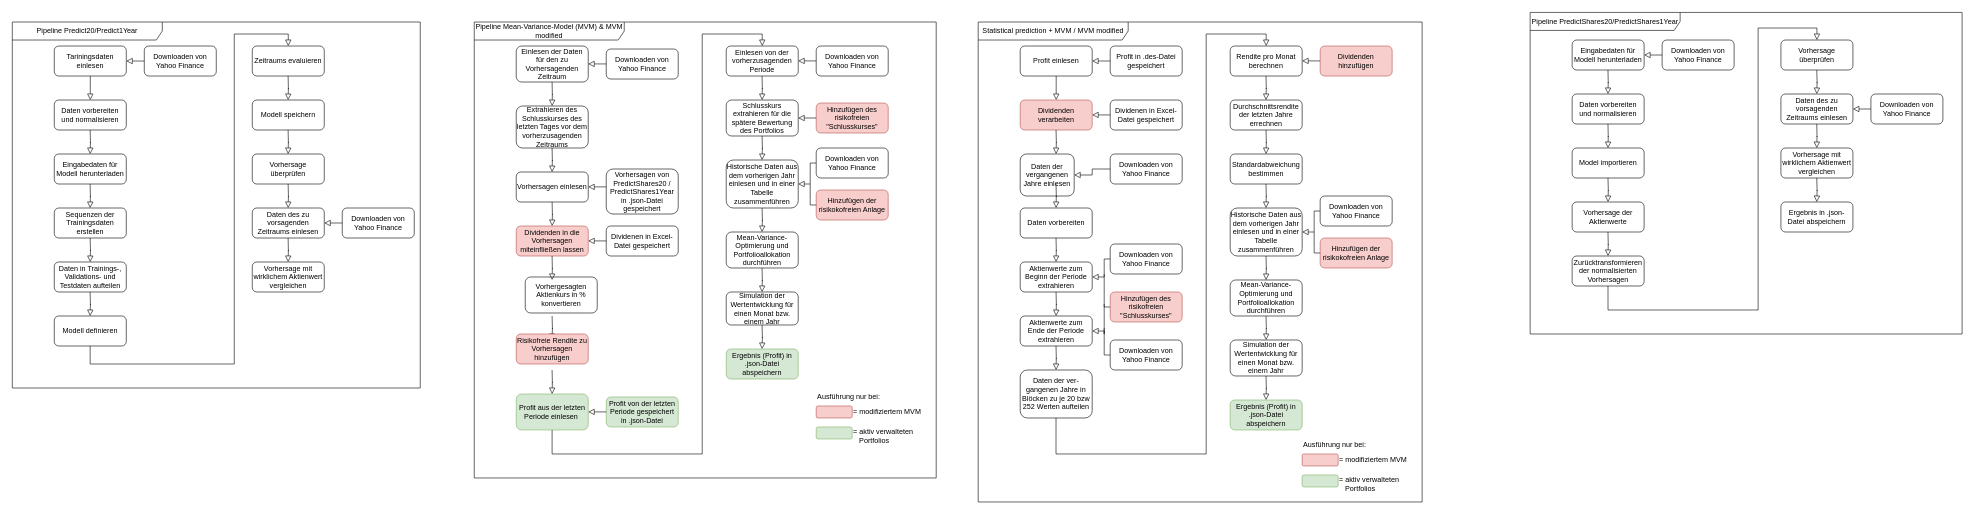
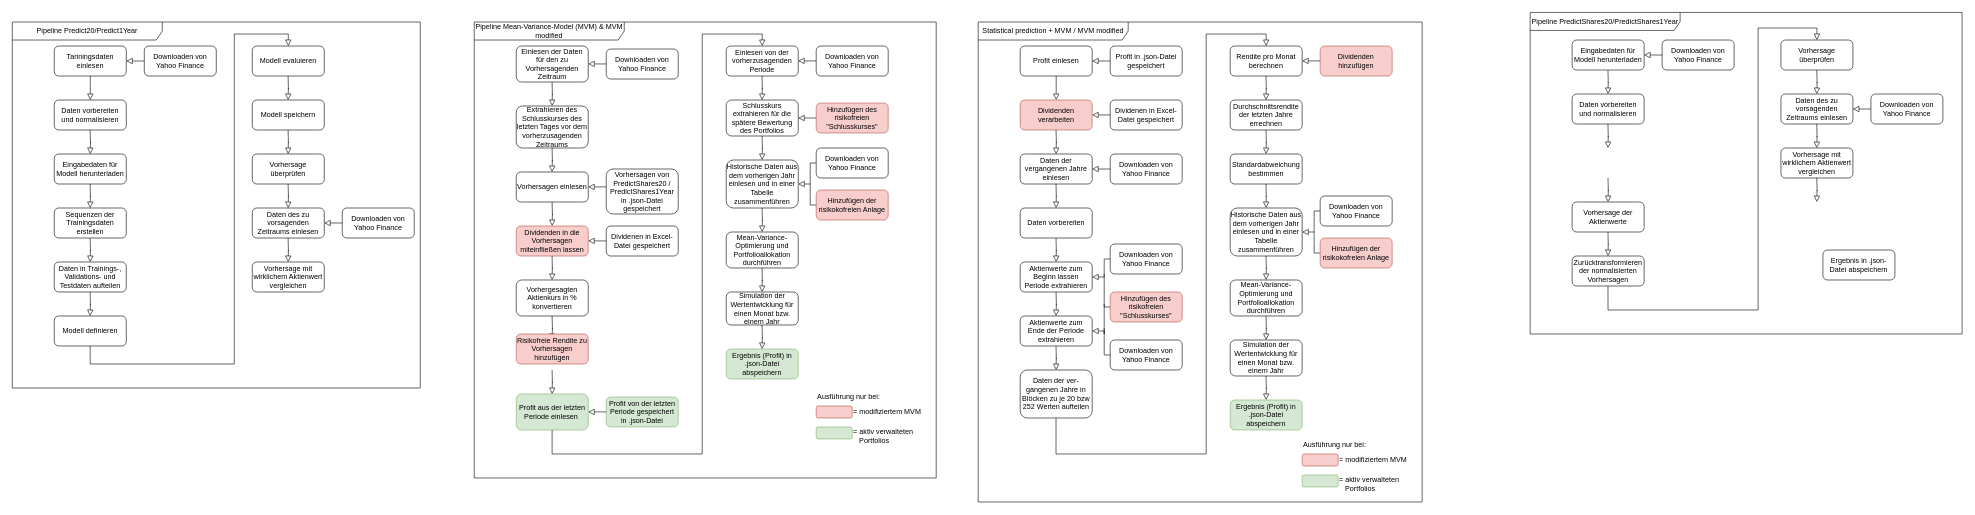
(288, 61) -> (288, 61)
(1146, 61) -> (1146, 61)
(1608, 163) -> none
(1047, 175) -> (1056, 169)
(1817, 217) -> (1859, 265)
(1056, 277) -> (1056, 277)
(561, 295) -> (552, 298)
